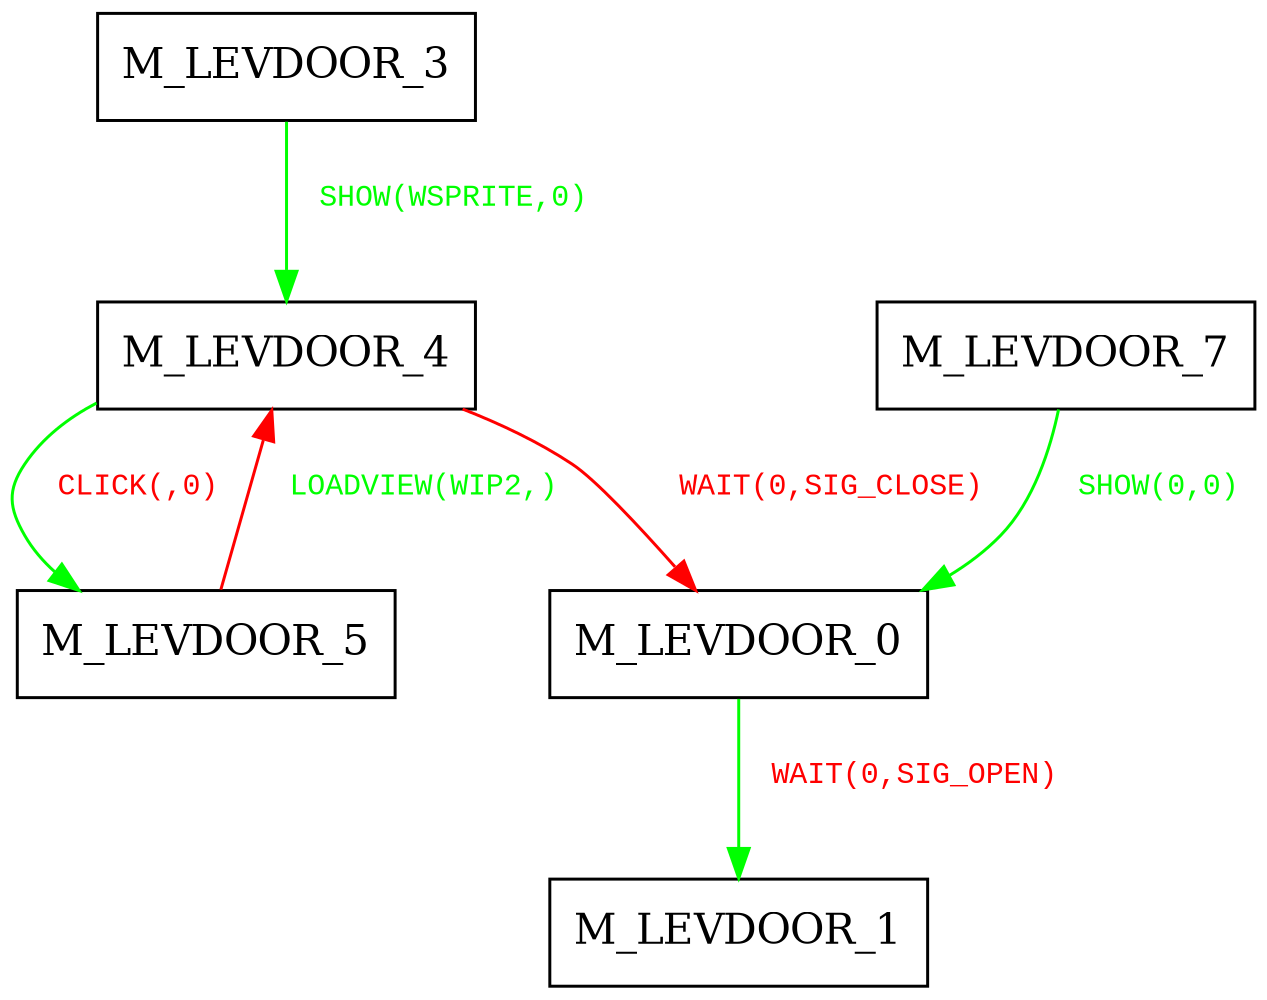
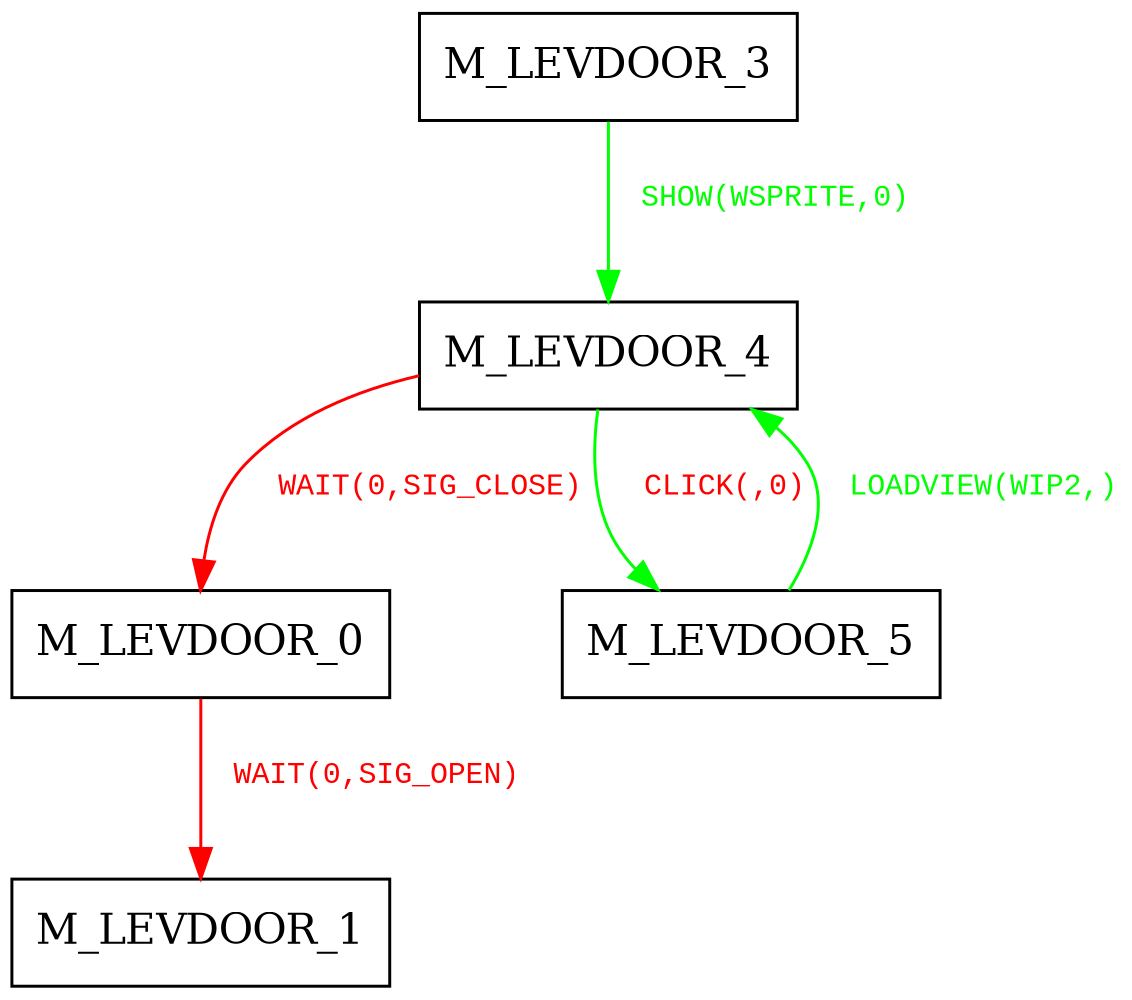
(1066, 356) -> none
(242, 515) -> (818, 505)
(739, 773) -> (201, 773)
